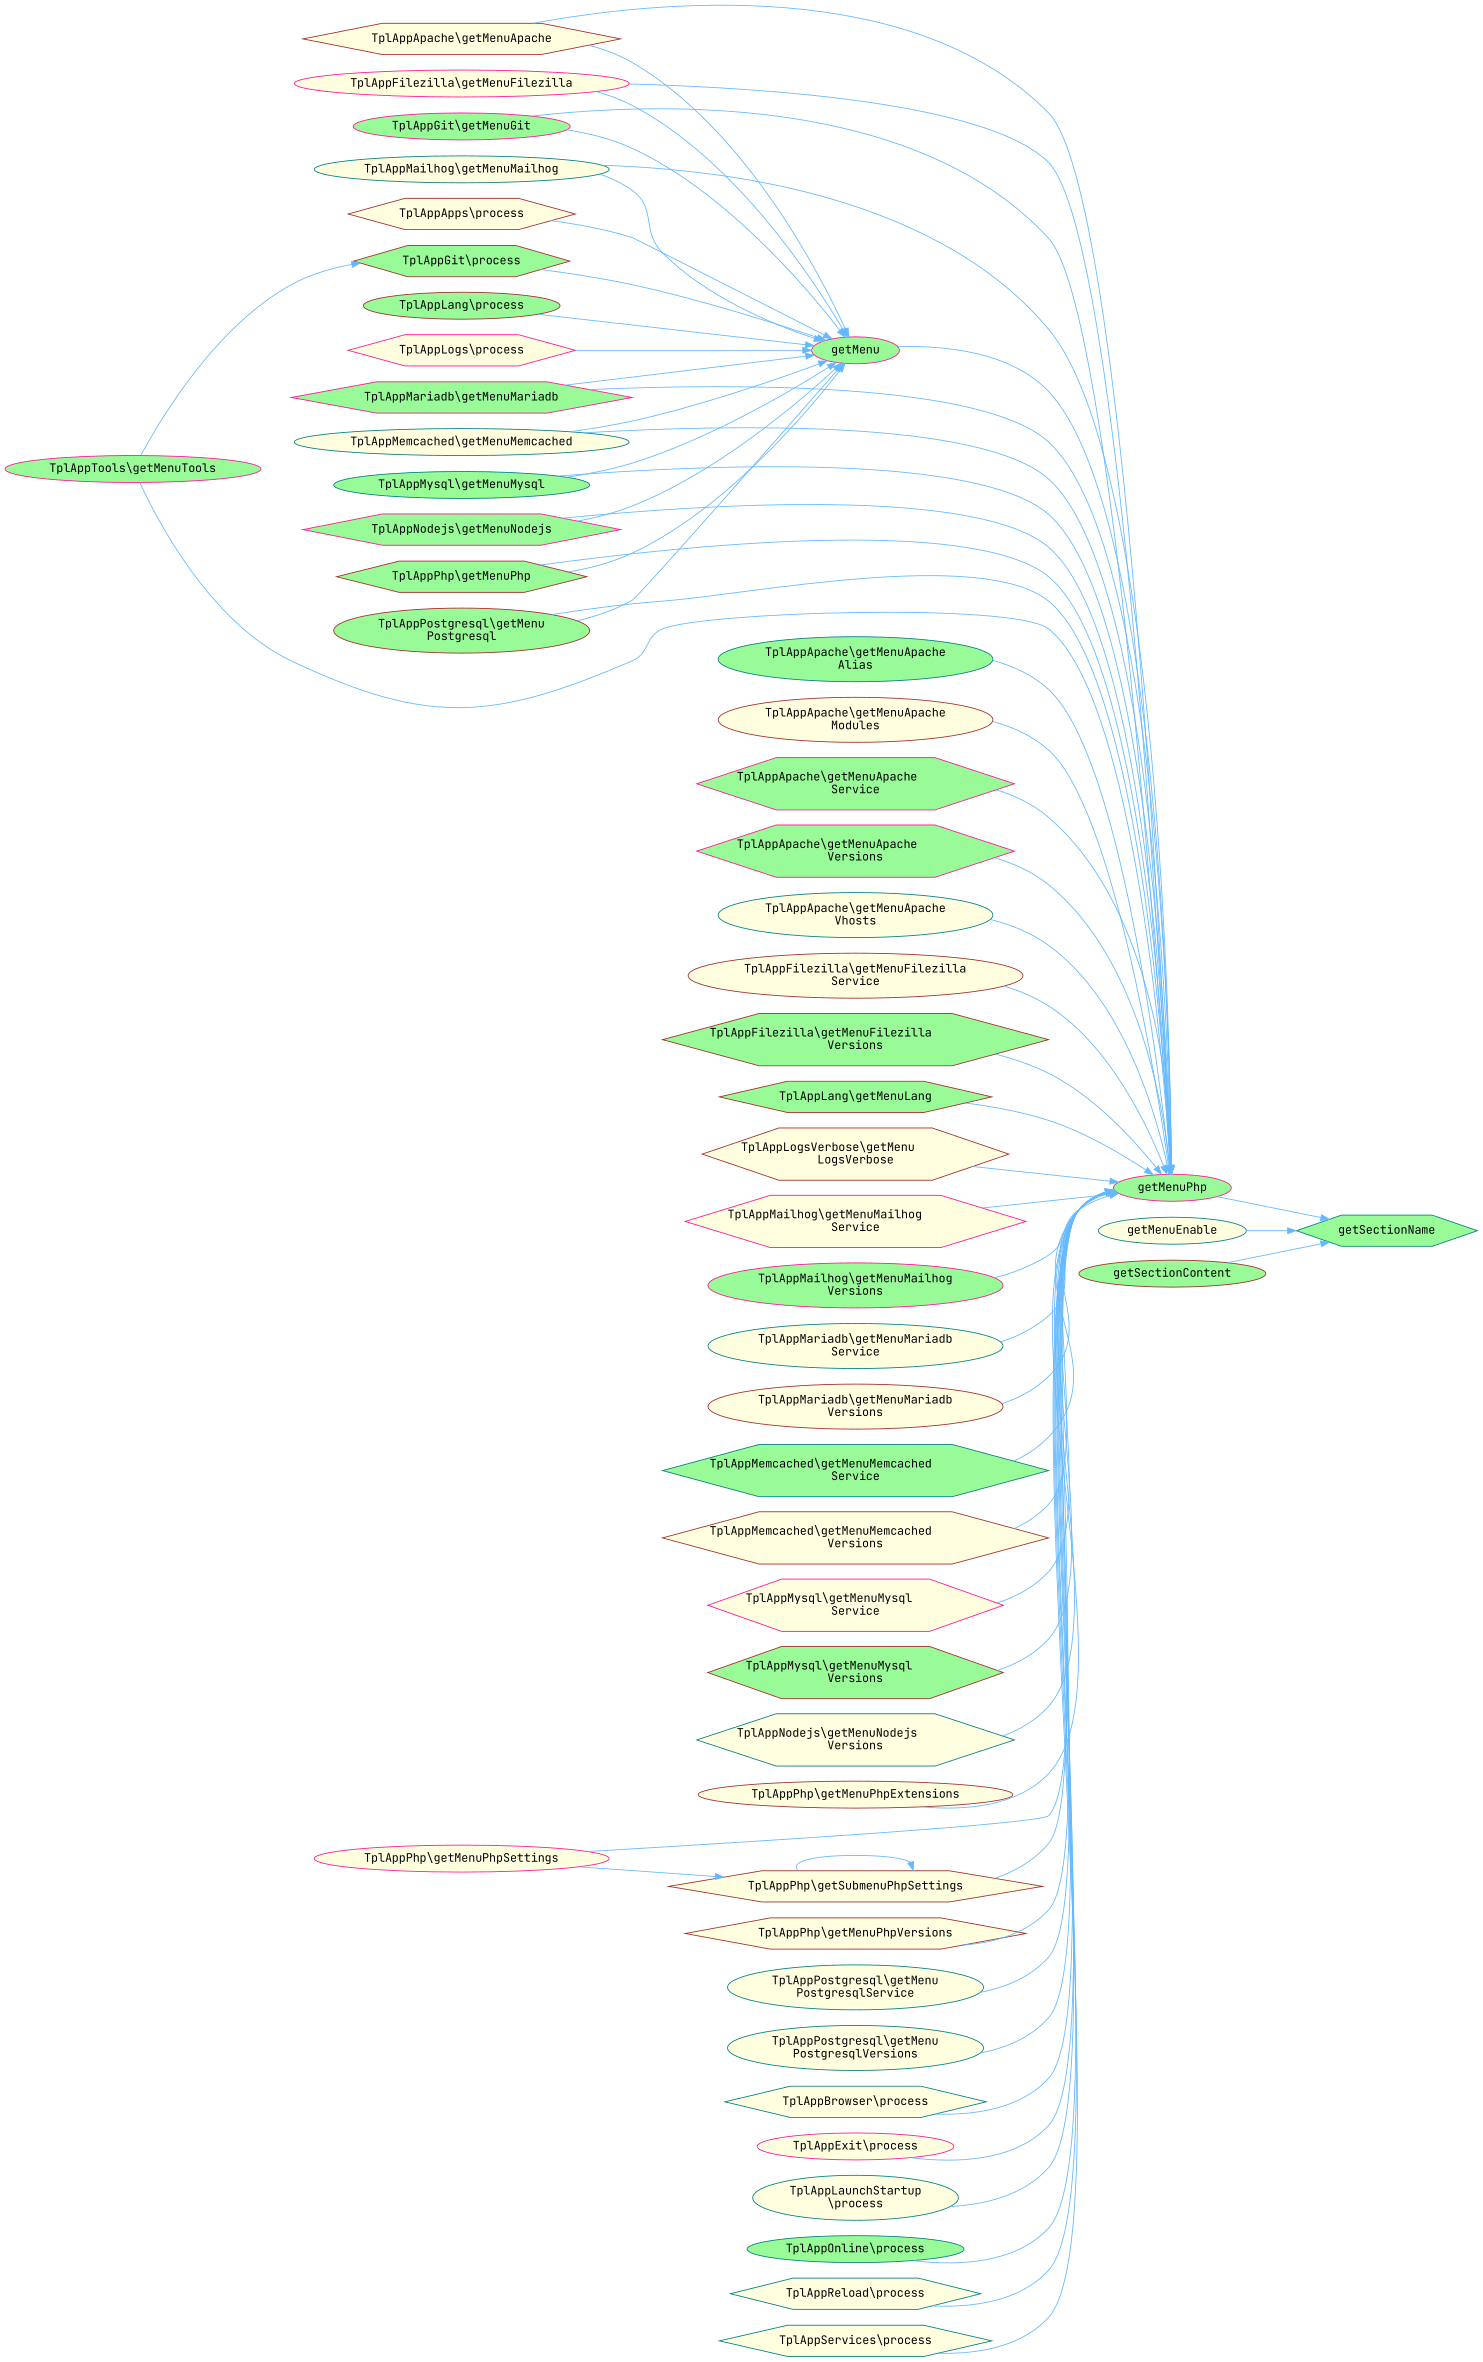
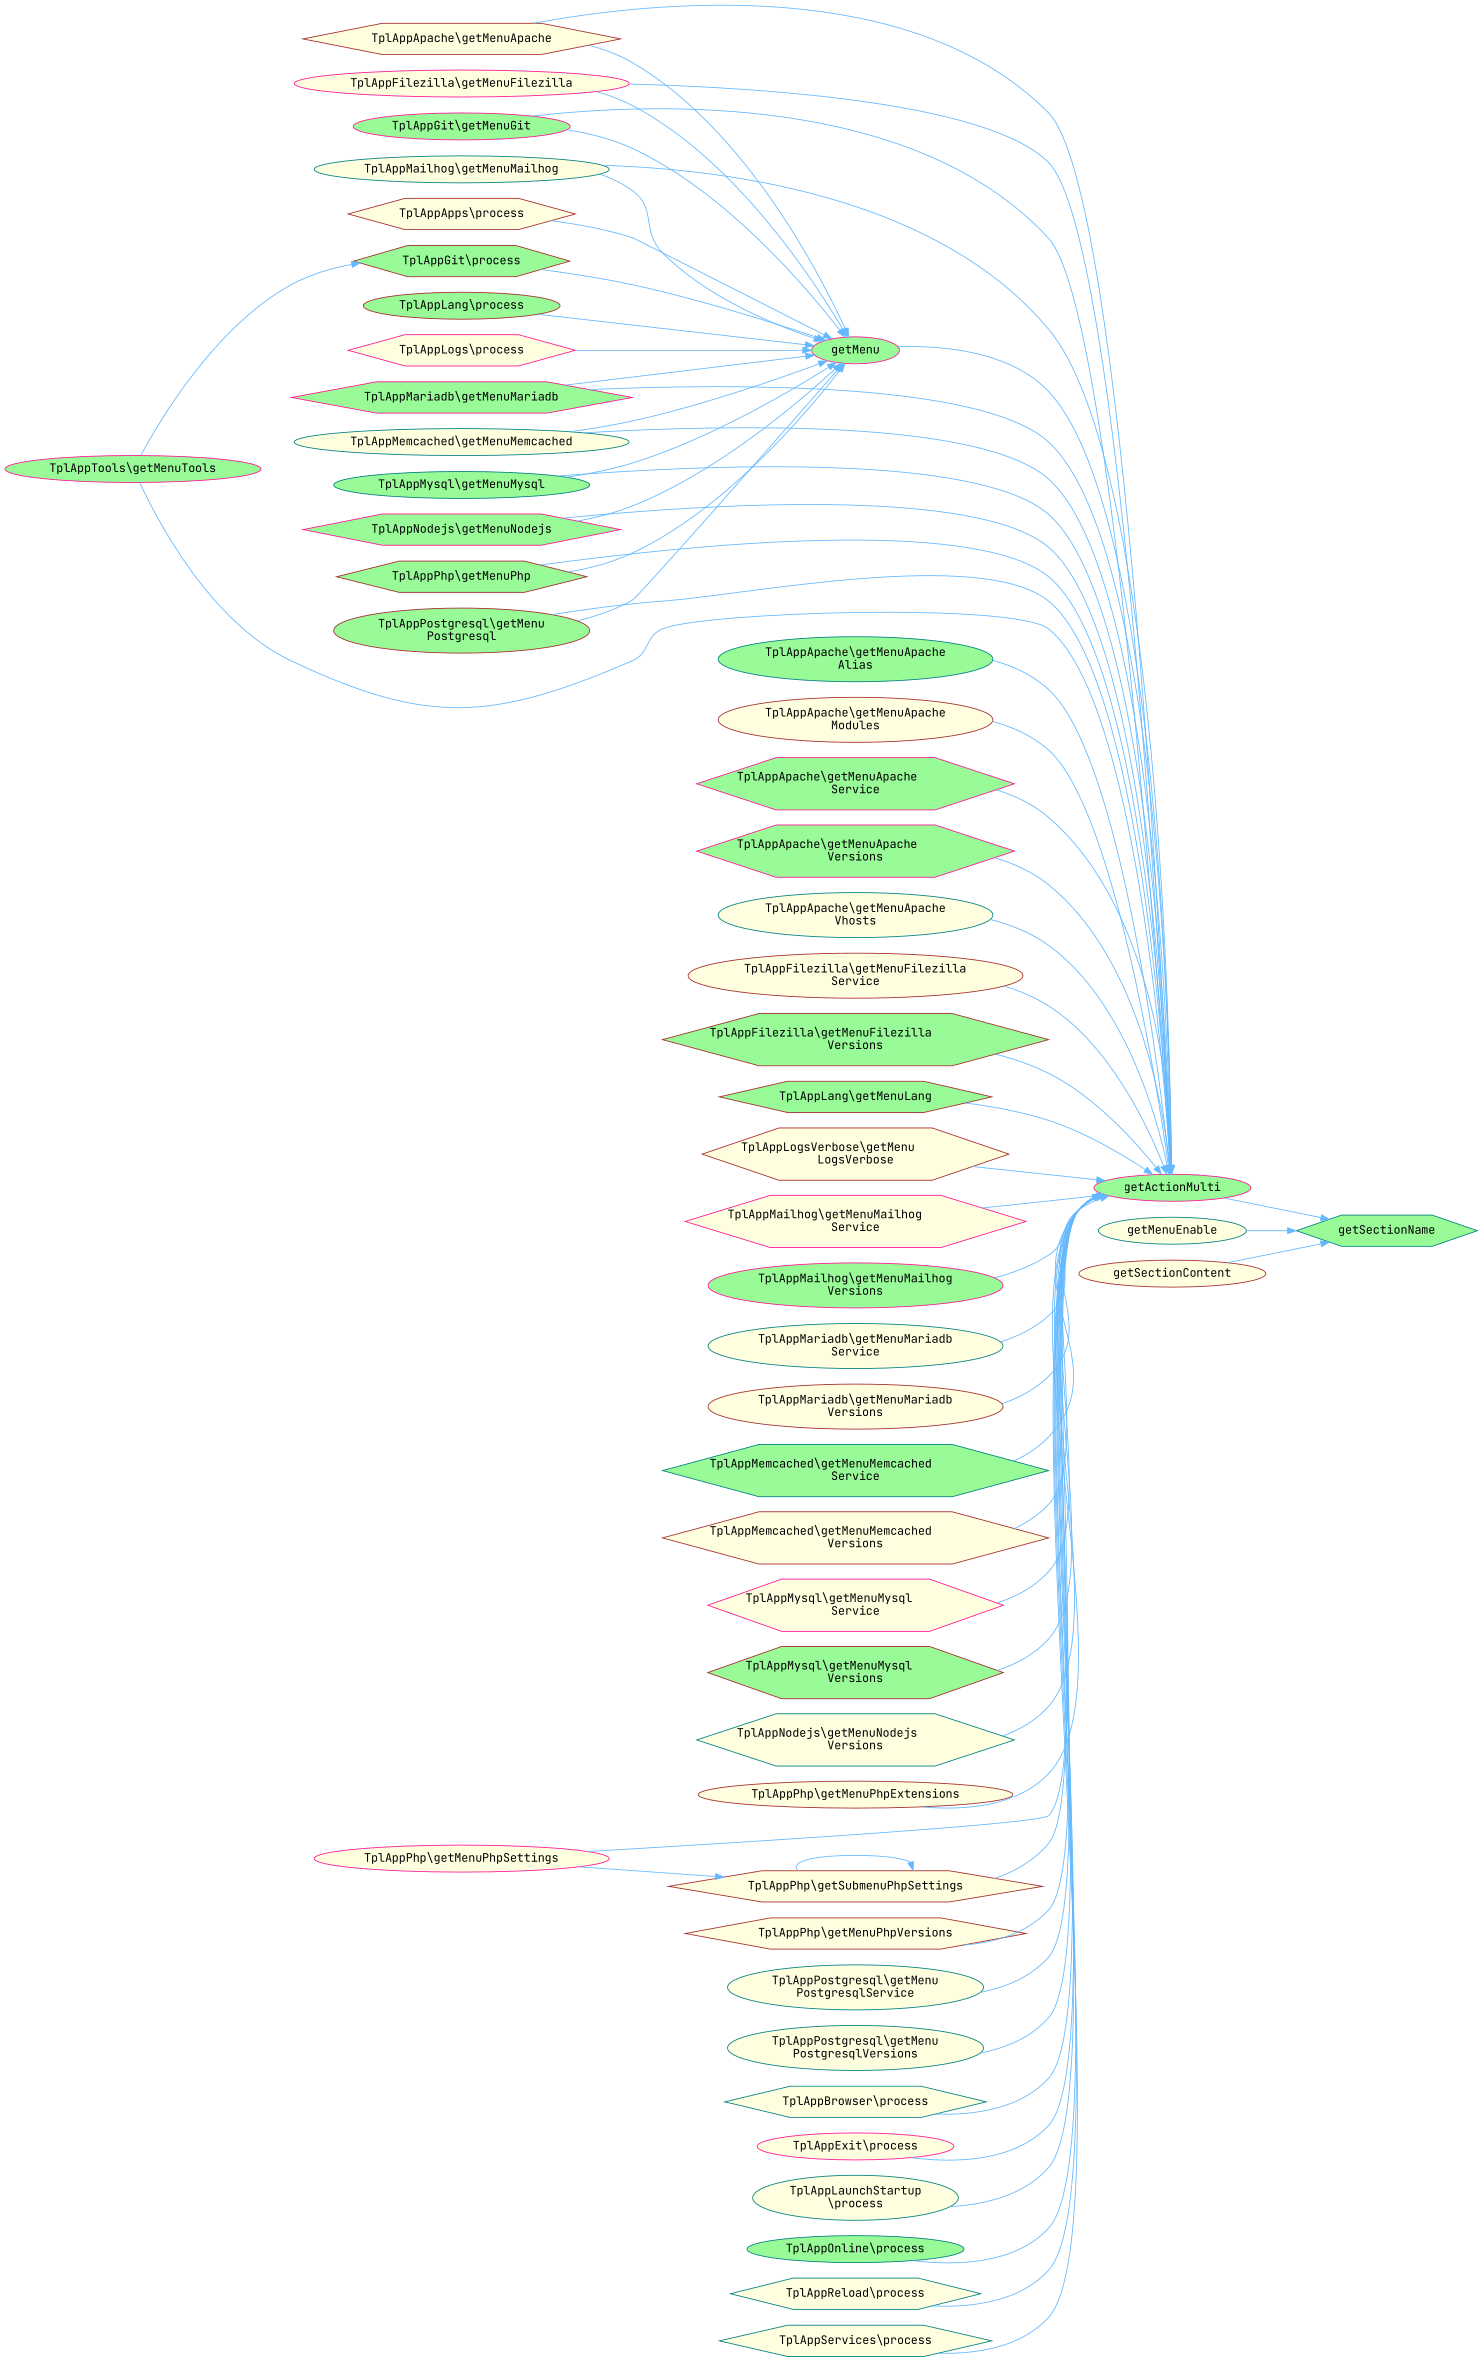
(1172, 1188) -> (1172, 1188)
(1172, 1274) -> (1172, 1274)
